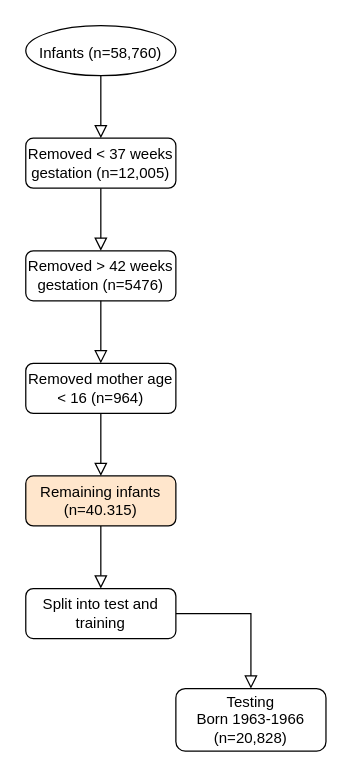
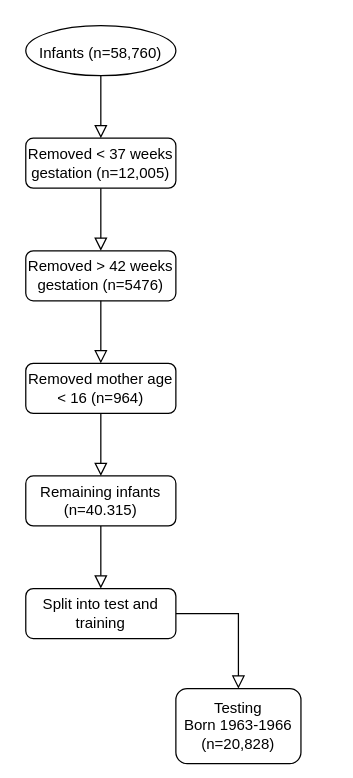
(101, 501) -> (101, 501)
(251, 719) -> (238, 726)
